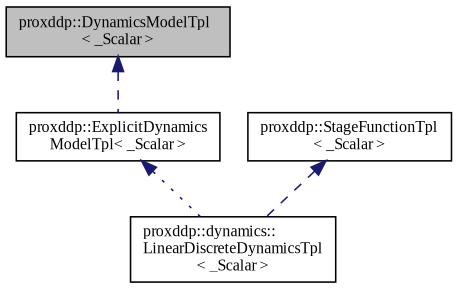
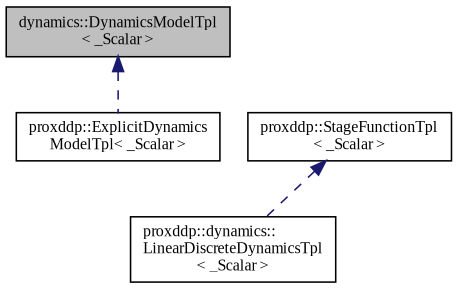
(118, 32) -> (118, 32)
(177, 195) -> none
